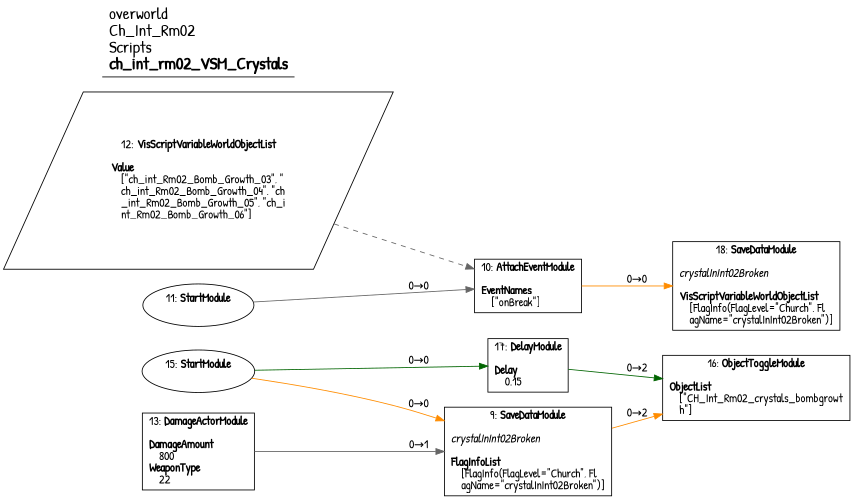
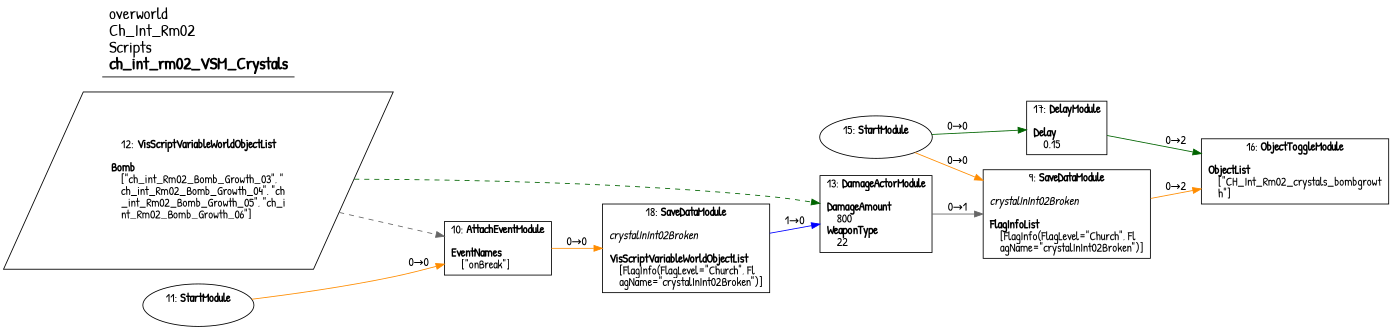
(123, 168) -> (123, 168)
none -> (583, 184)
none -> (791, 229)
(360, 296) -> (345, 286)
